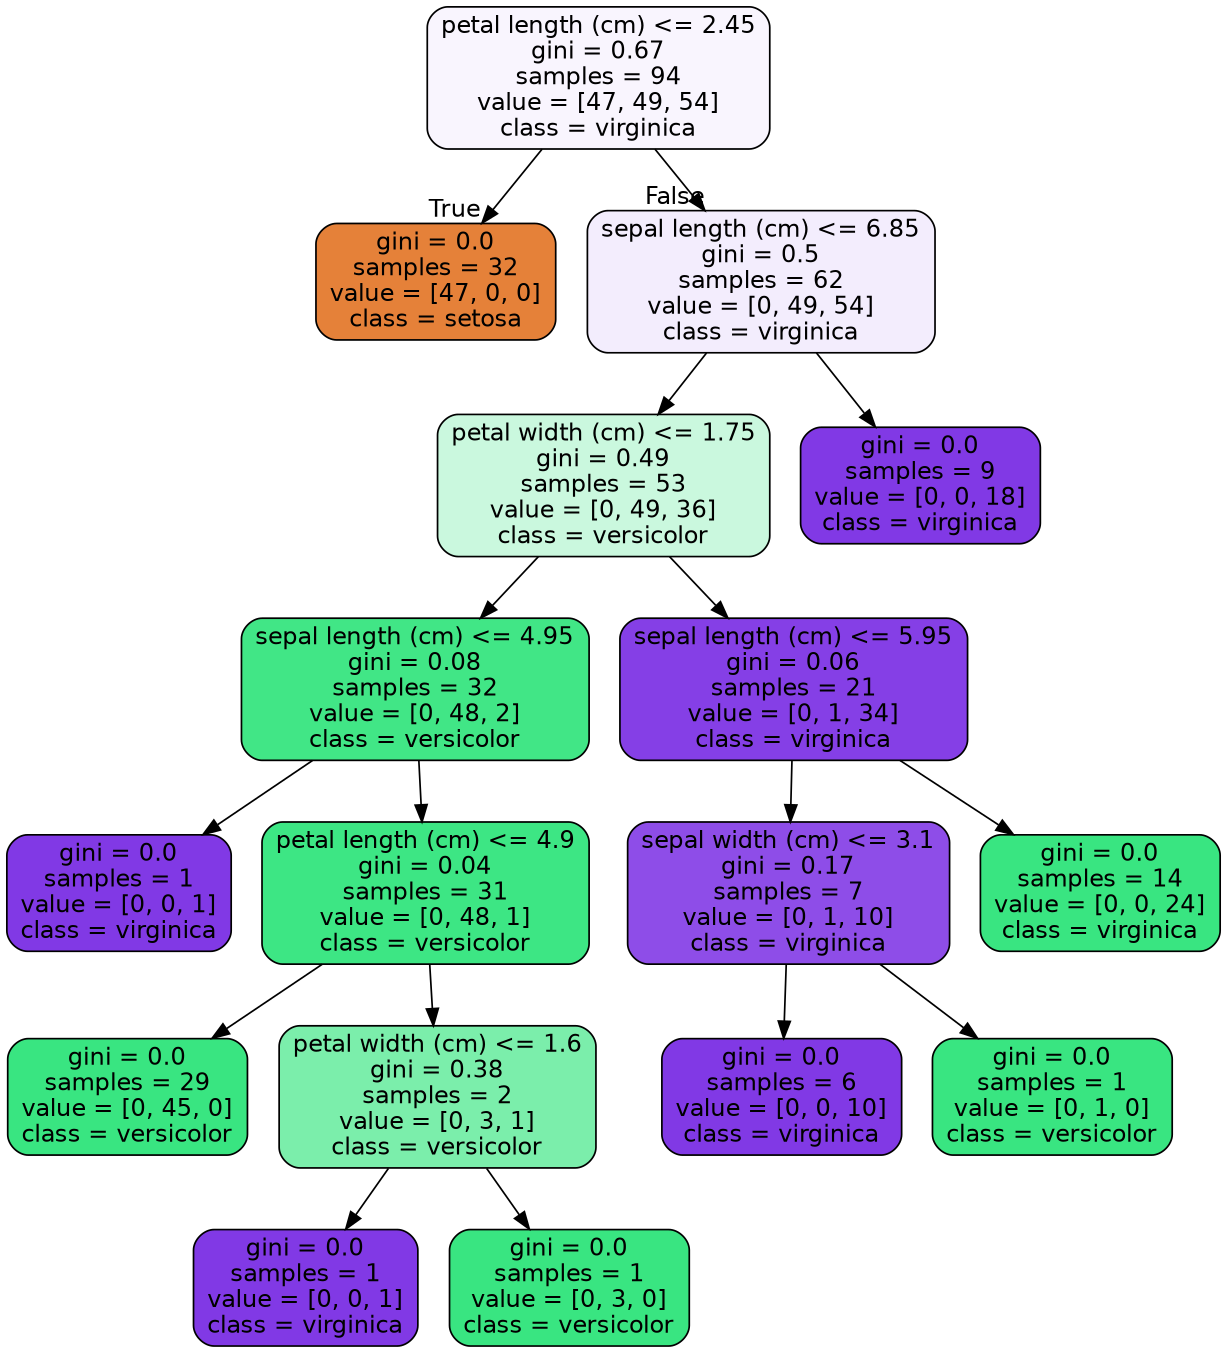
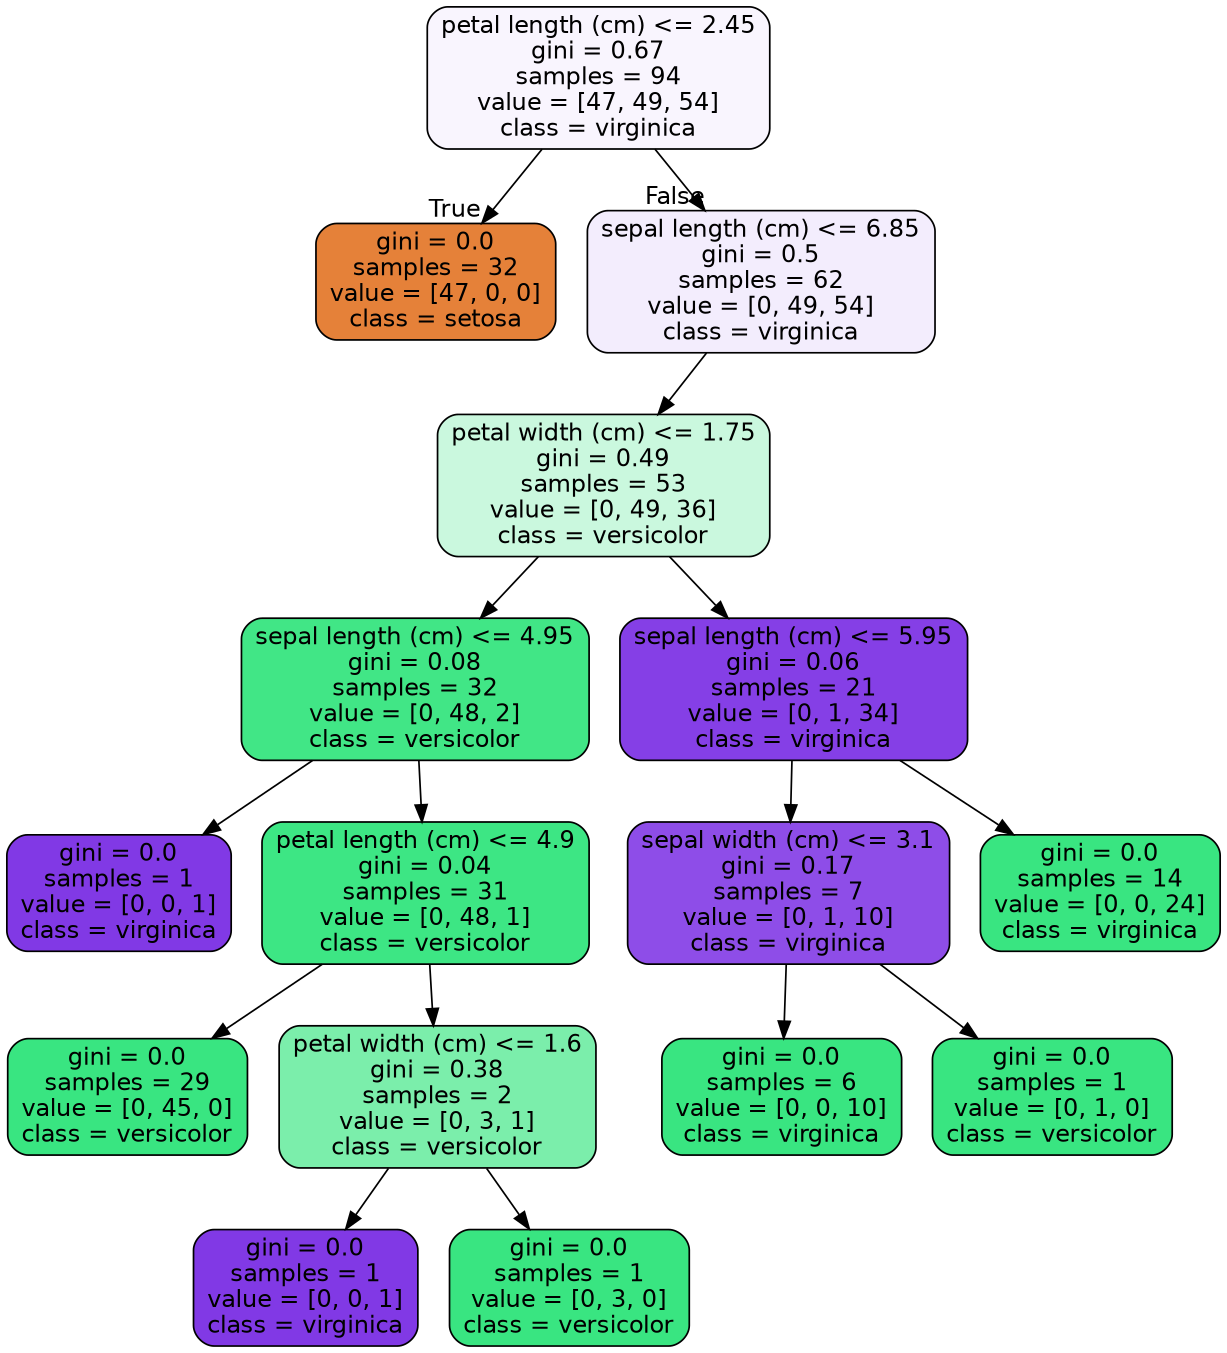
(920, 485) -> none
(782, 1097) -> (782, 1097)
